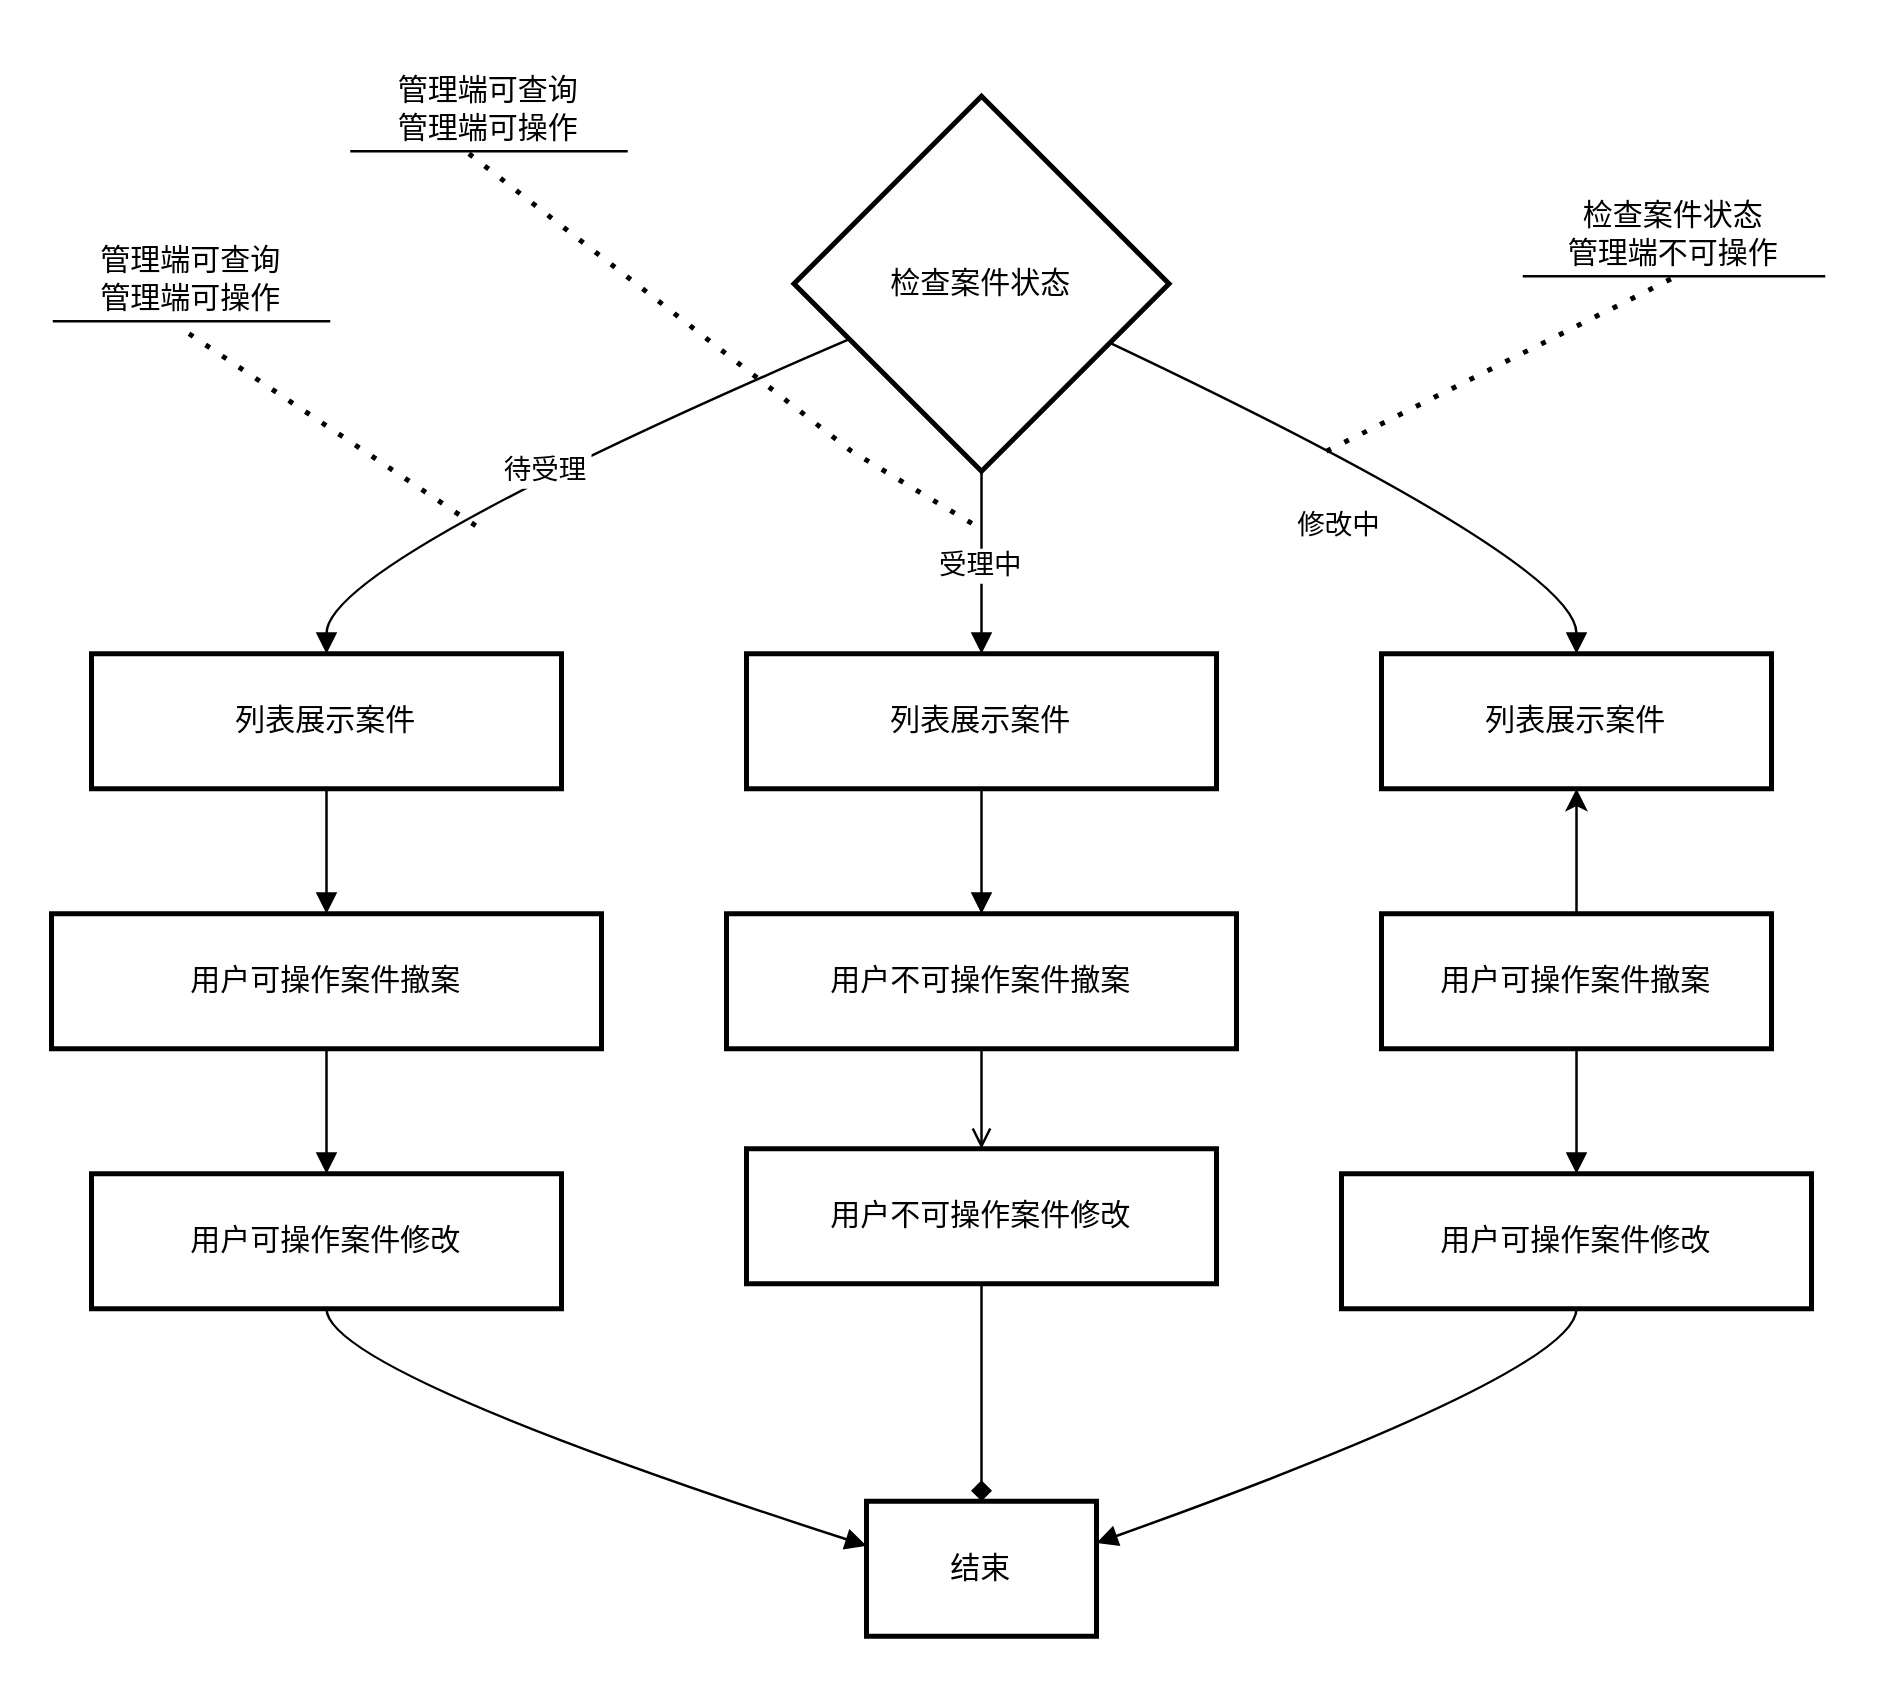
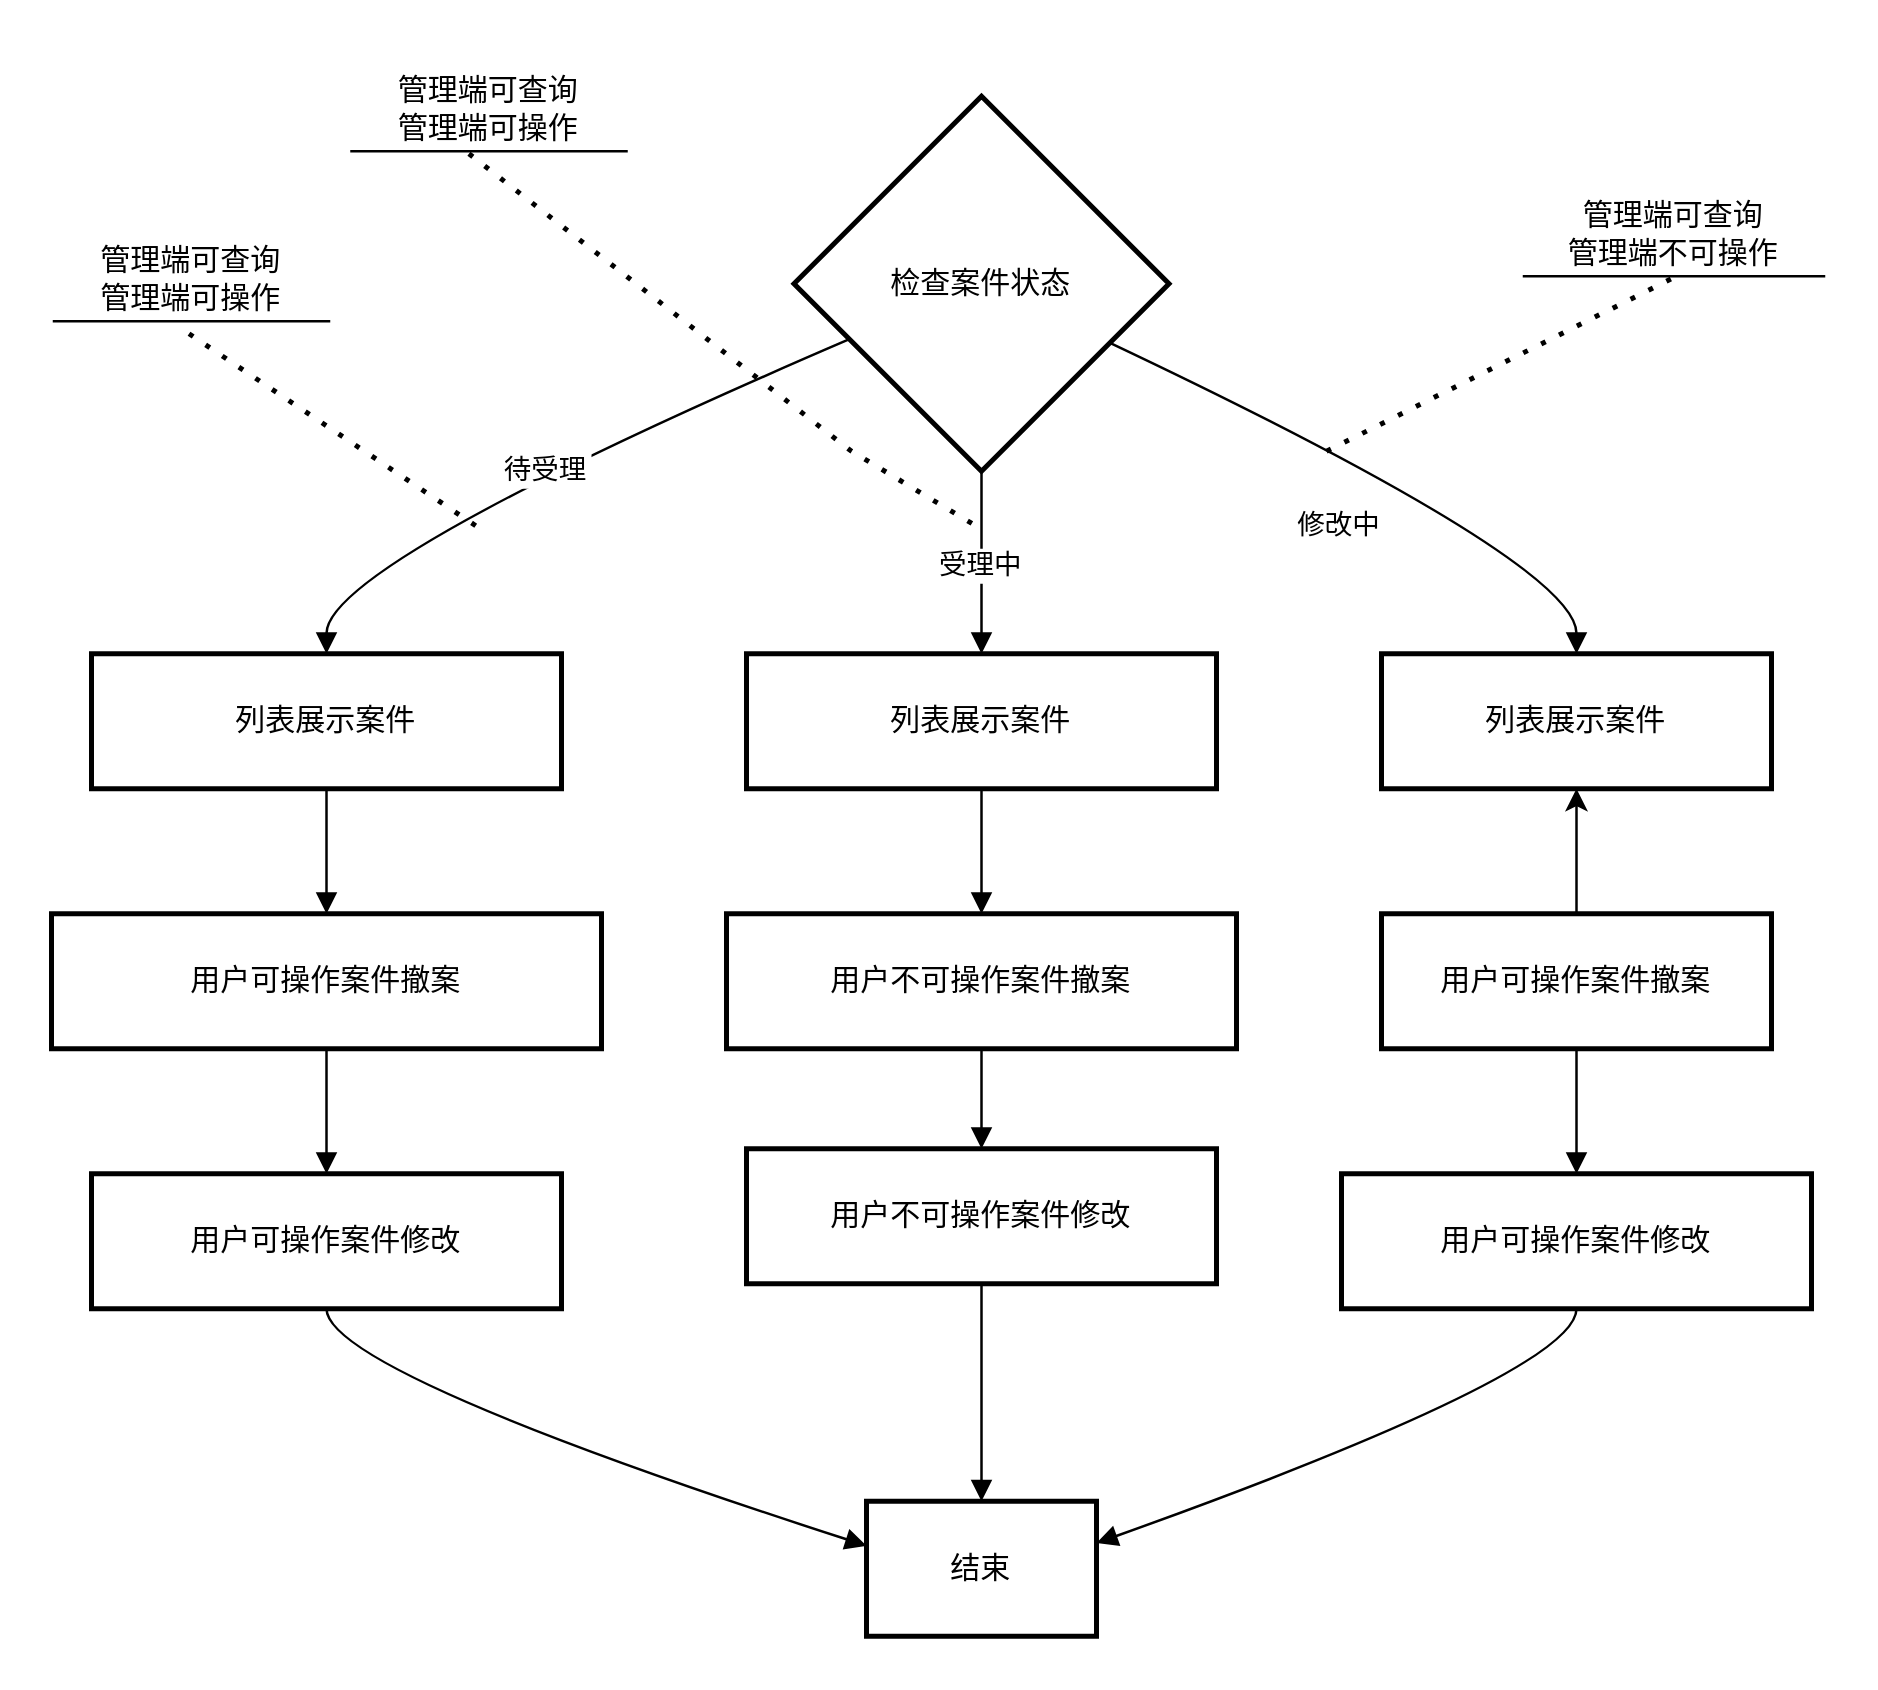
(1674, 233) -> (1674, 233)
(981, 1133) -> (981, 1126)
(981, 1480) -> (981, 1479)
